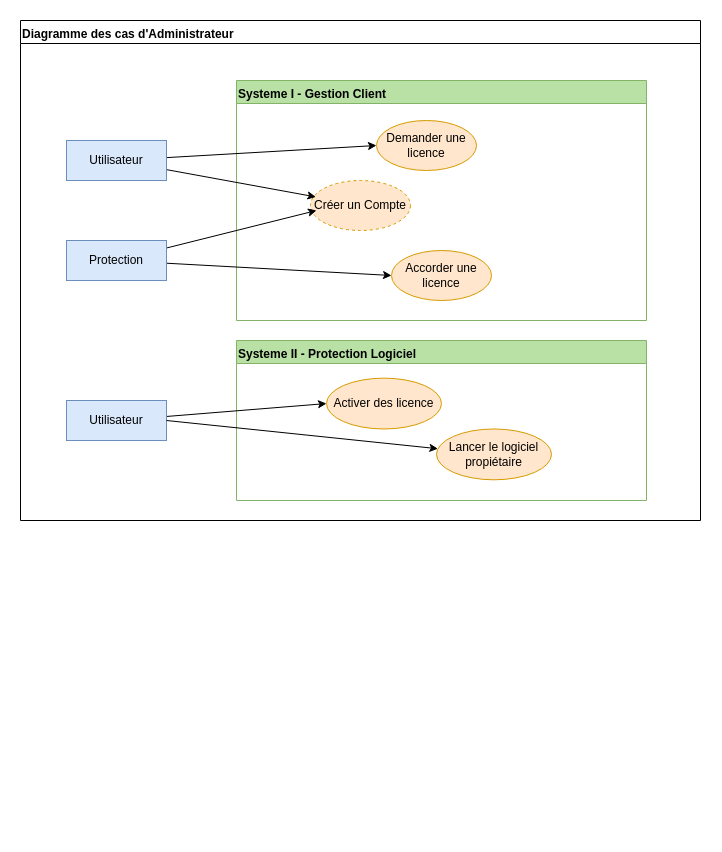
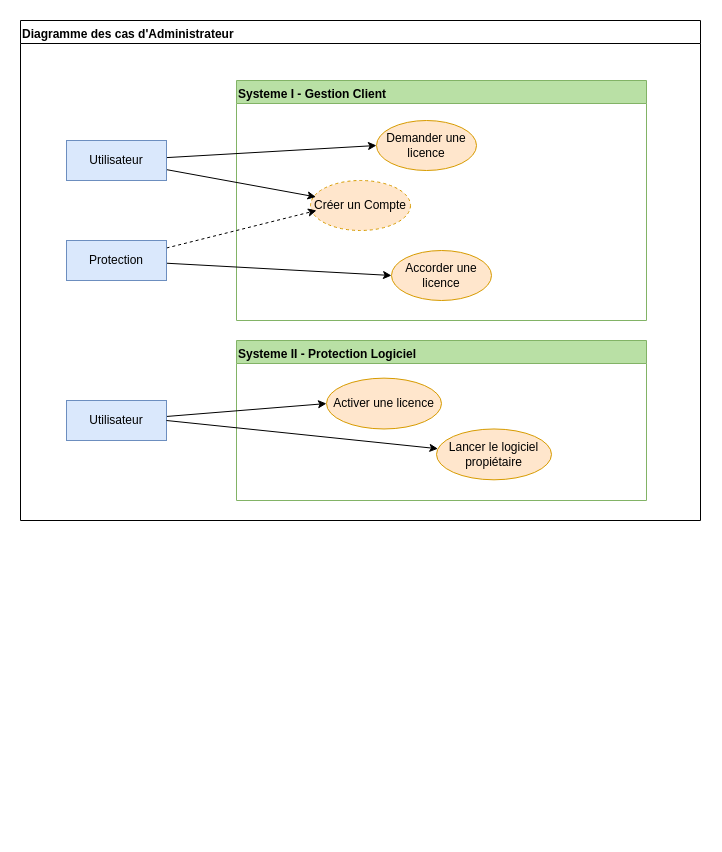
(238, 230) -> (238, 230)
(384, 404) -> (384, 404)
